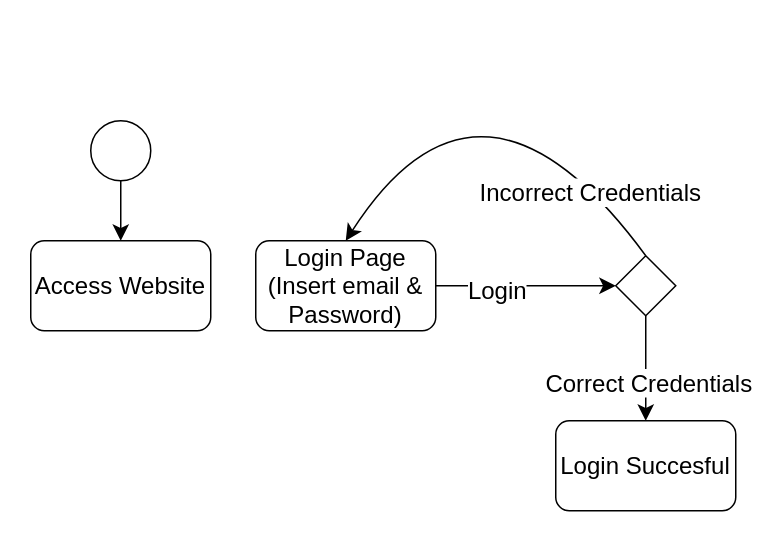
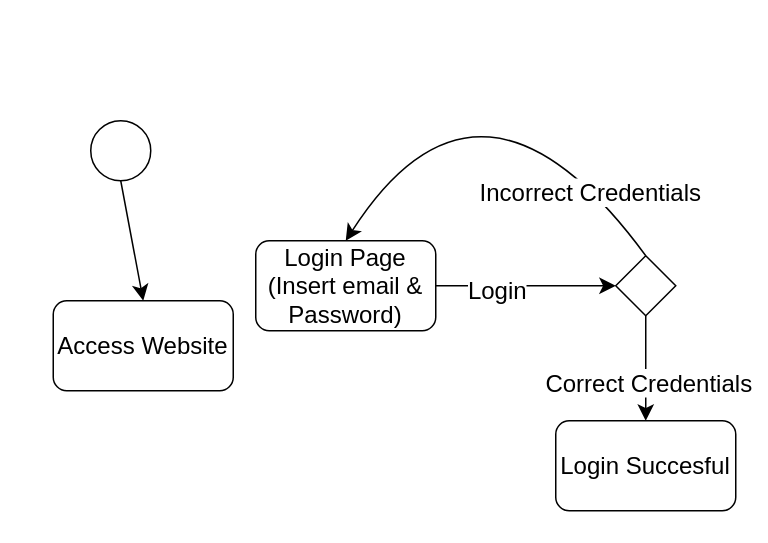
(121, 286) -> (143, 346)
